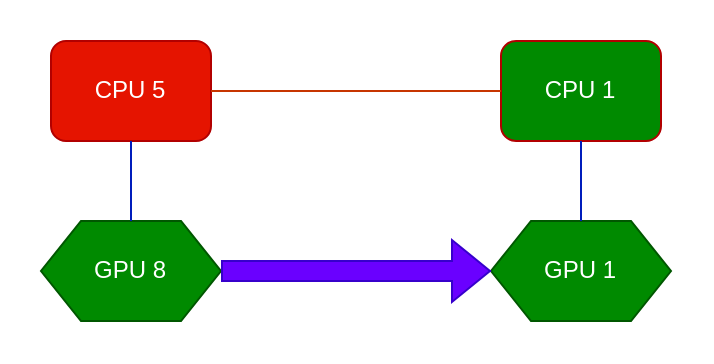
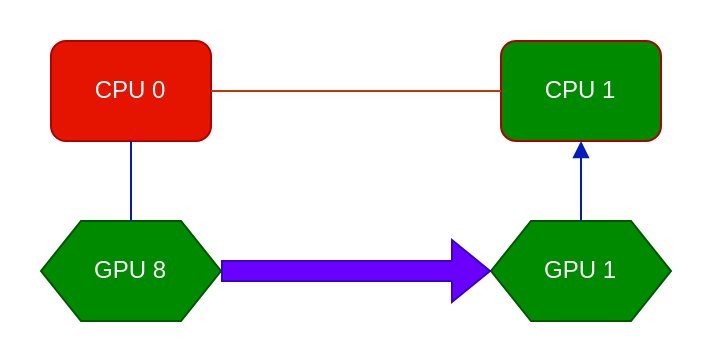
(131, 91) -> (131, 91)
(581, 150) -> (581, 158)
